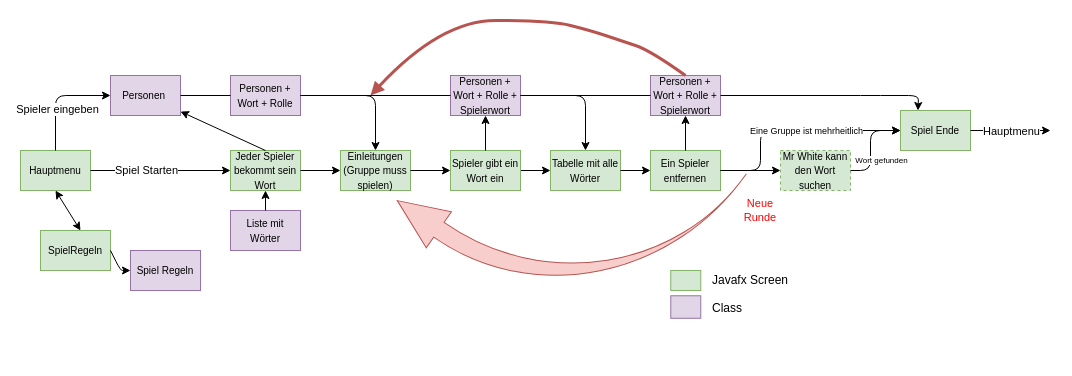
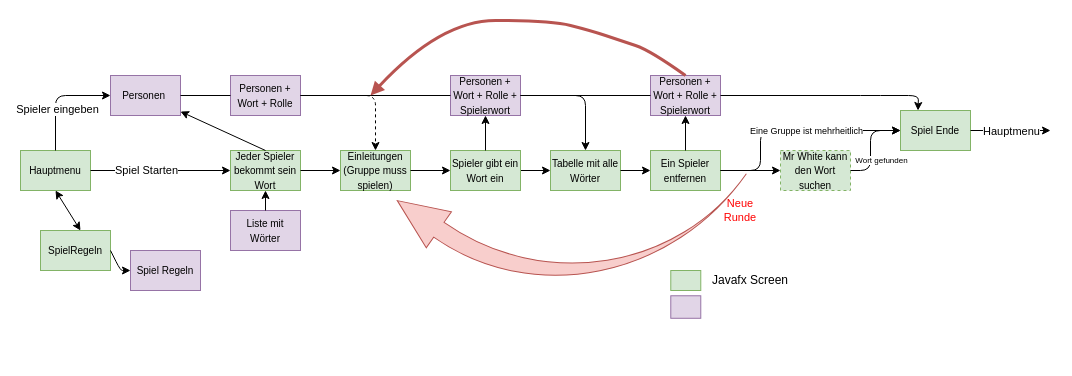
(376, 122) -> (376, 122)
(761, 211) -> (741, 211)
(751, 308) -> none
